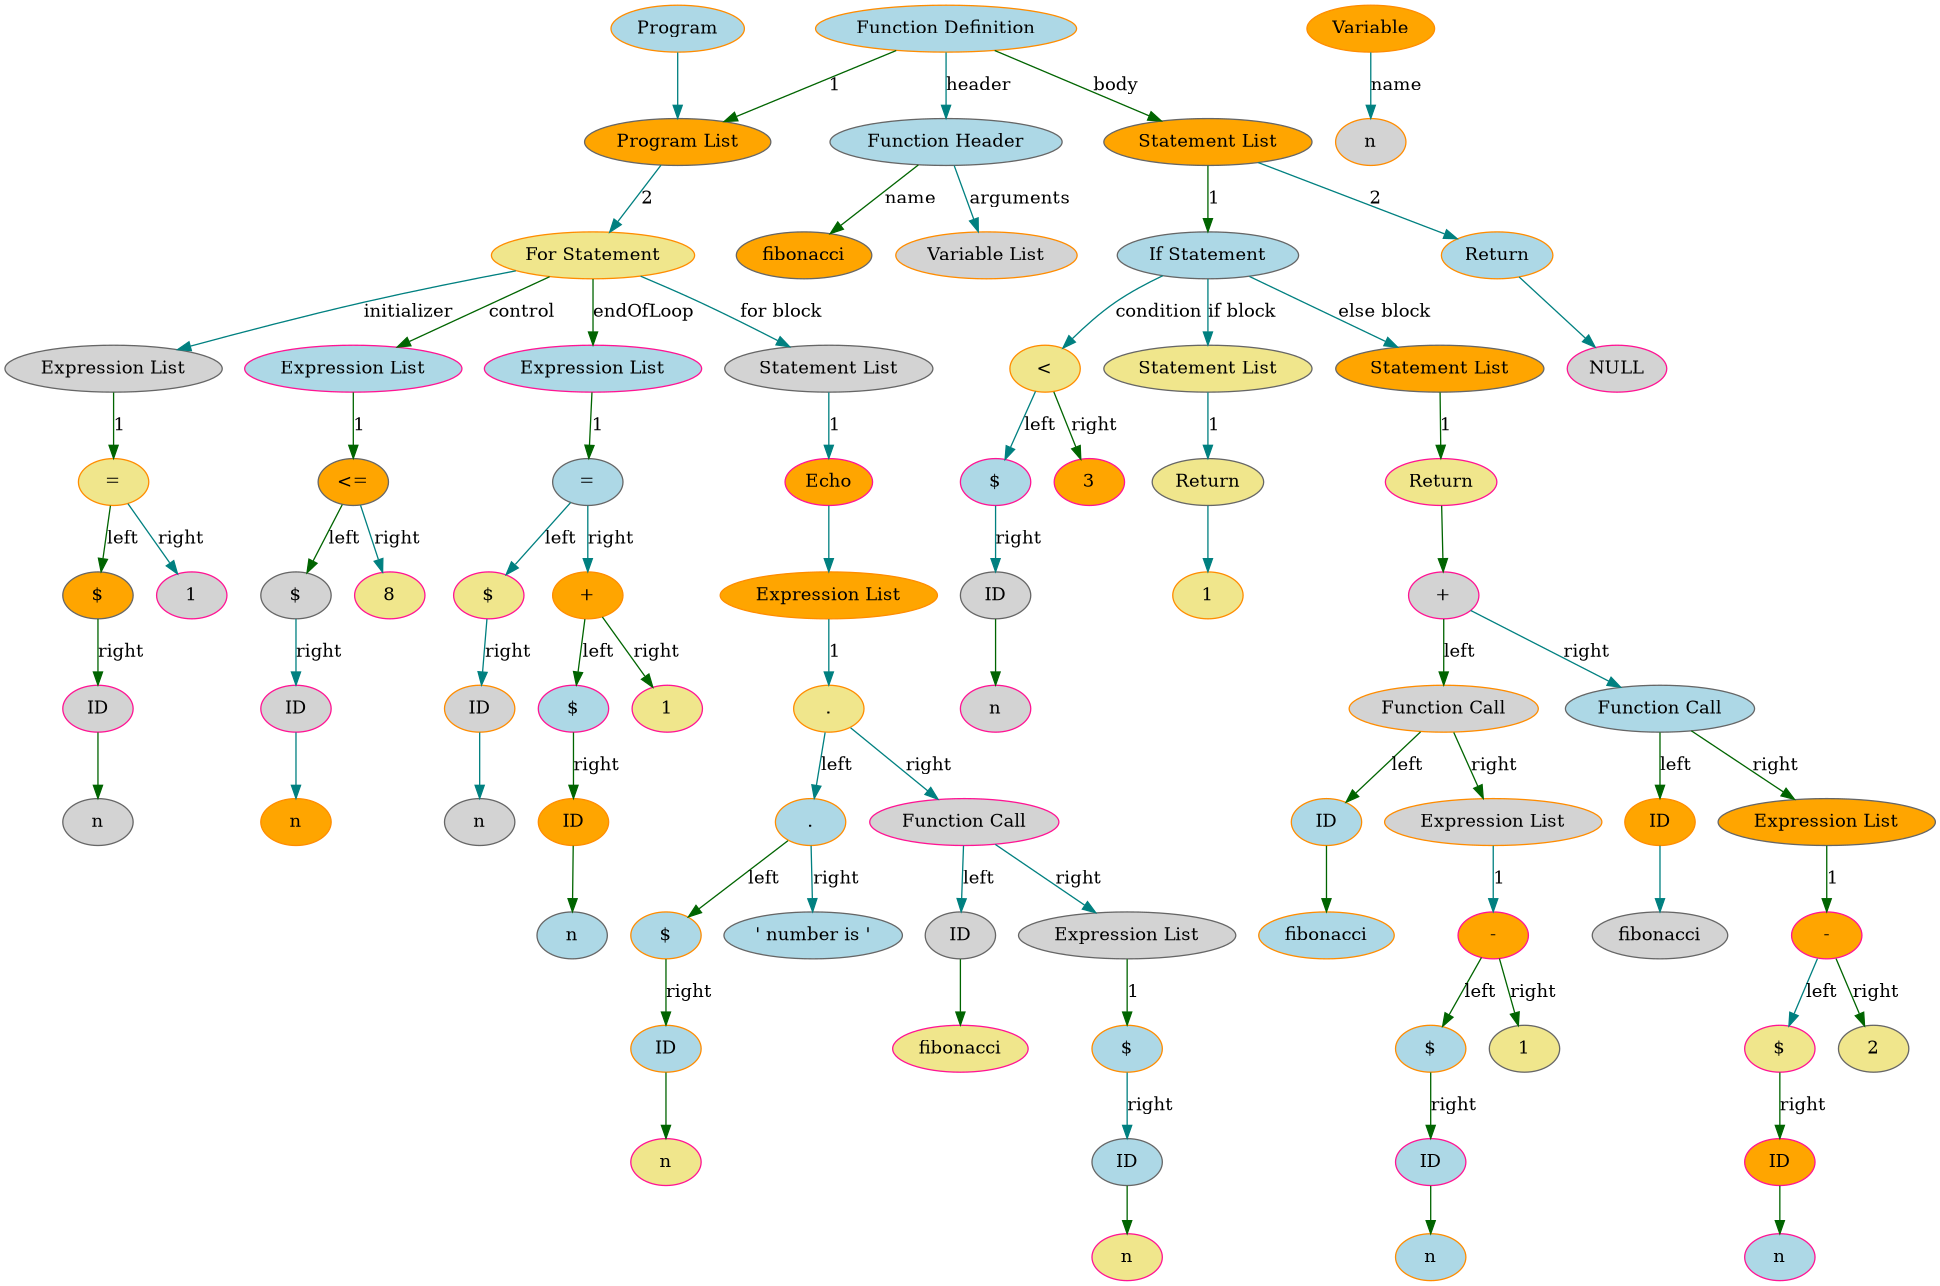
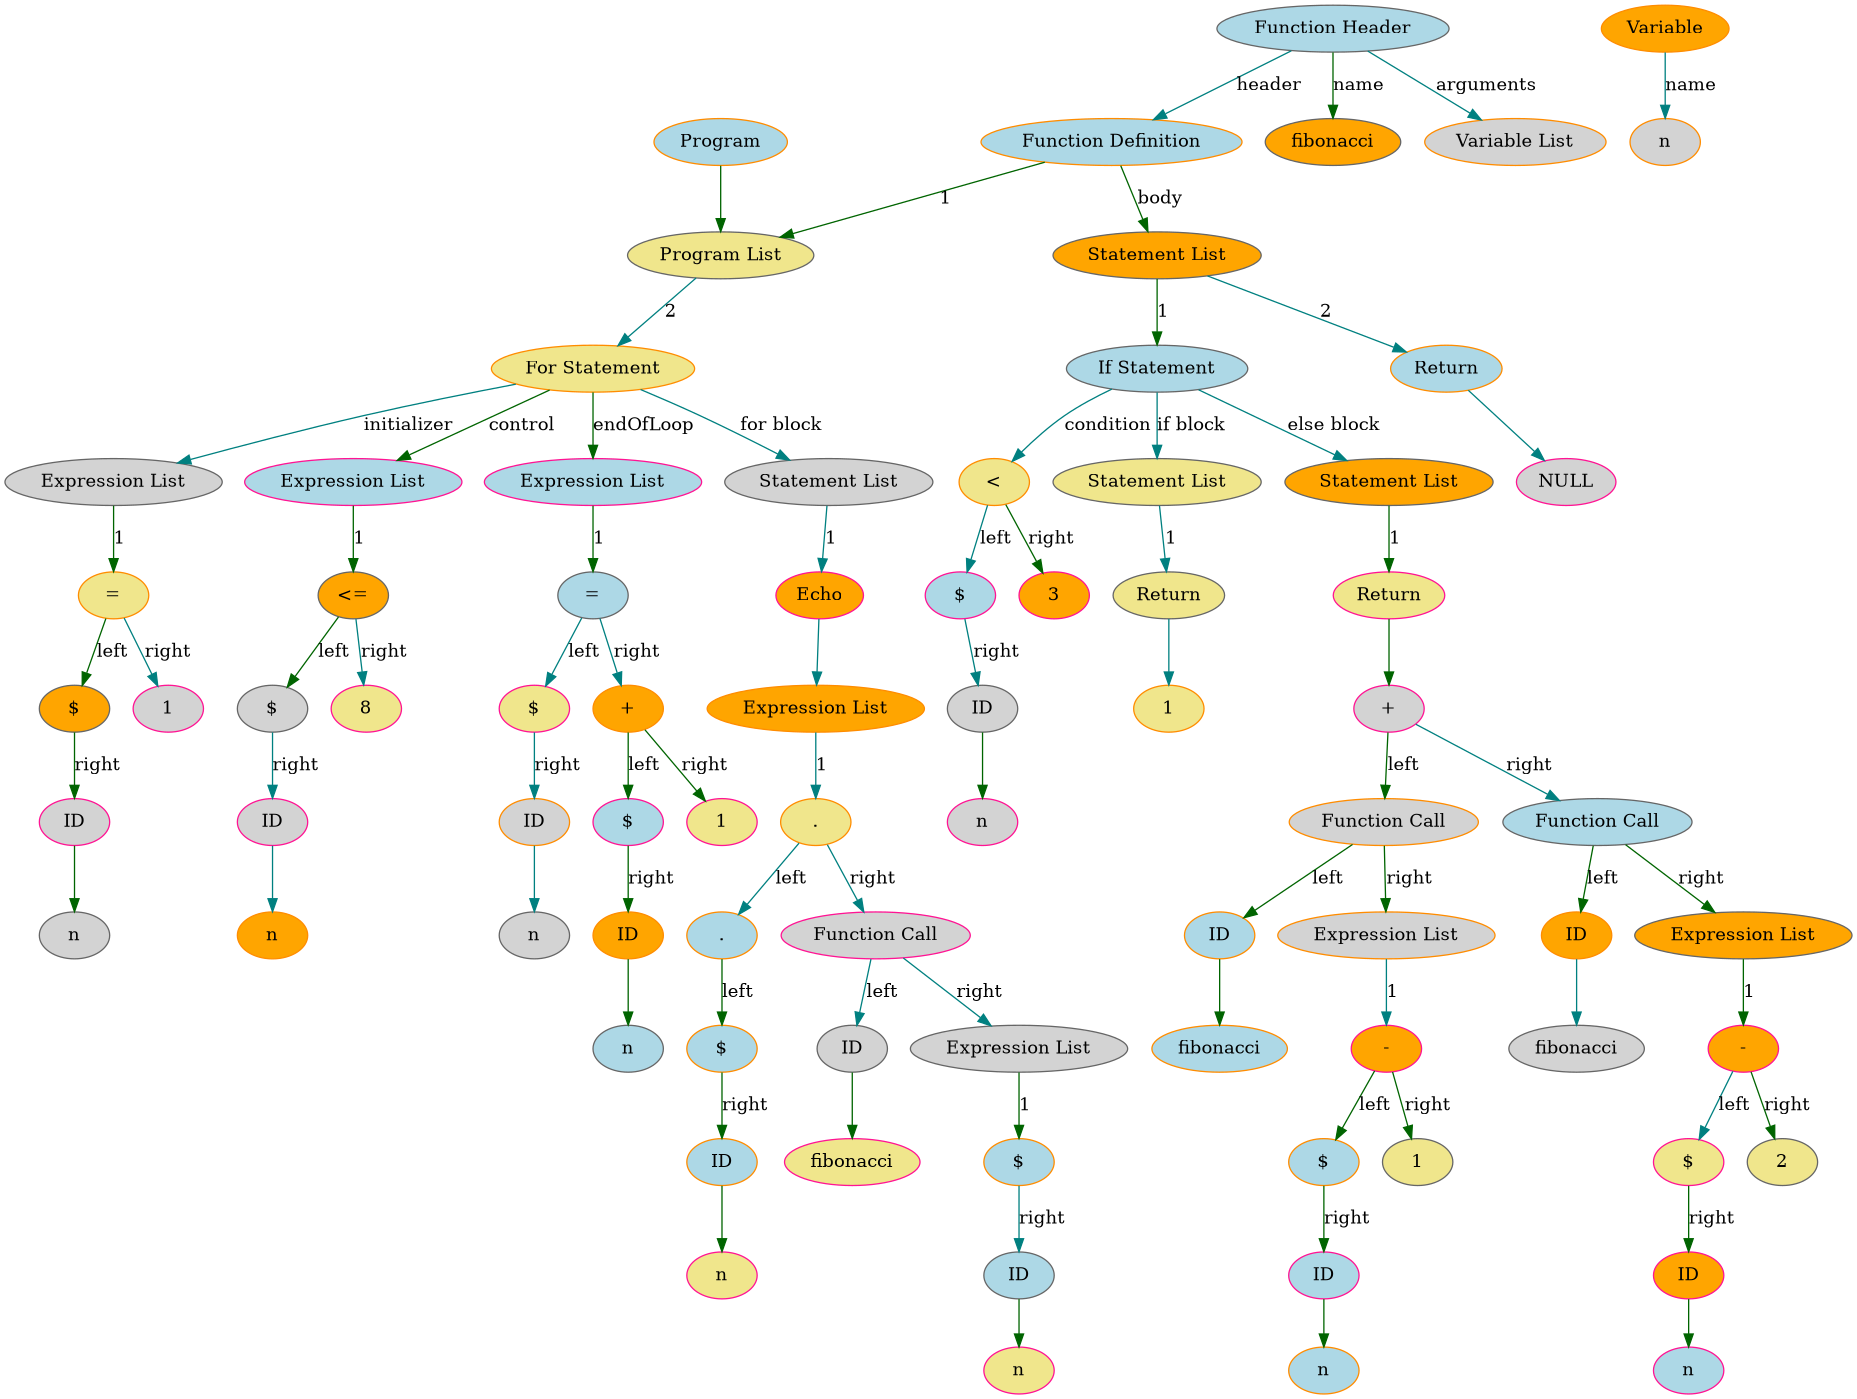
(678, 79) -> (721, 192)
(946, 79) -> (1228, 82)
(678, 142) -> (721, 255)
(813, 935) -> none
